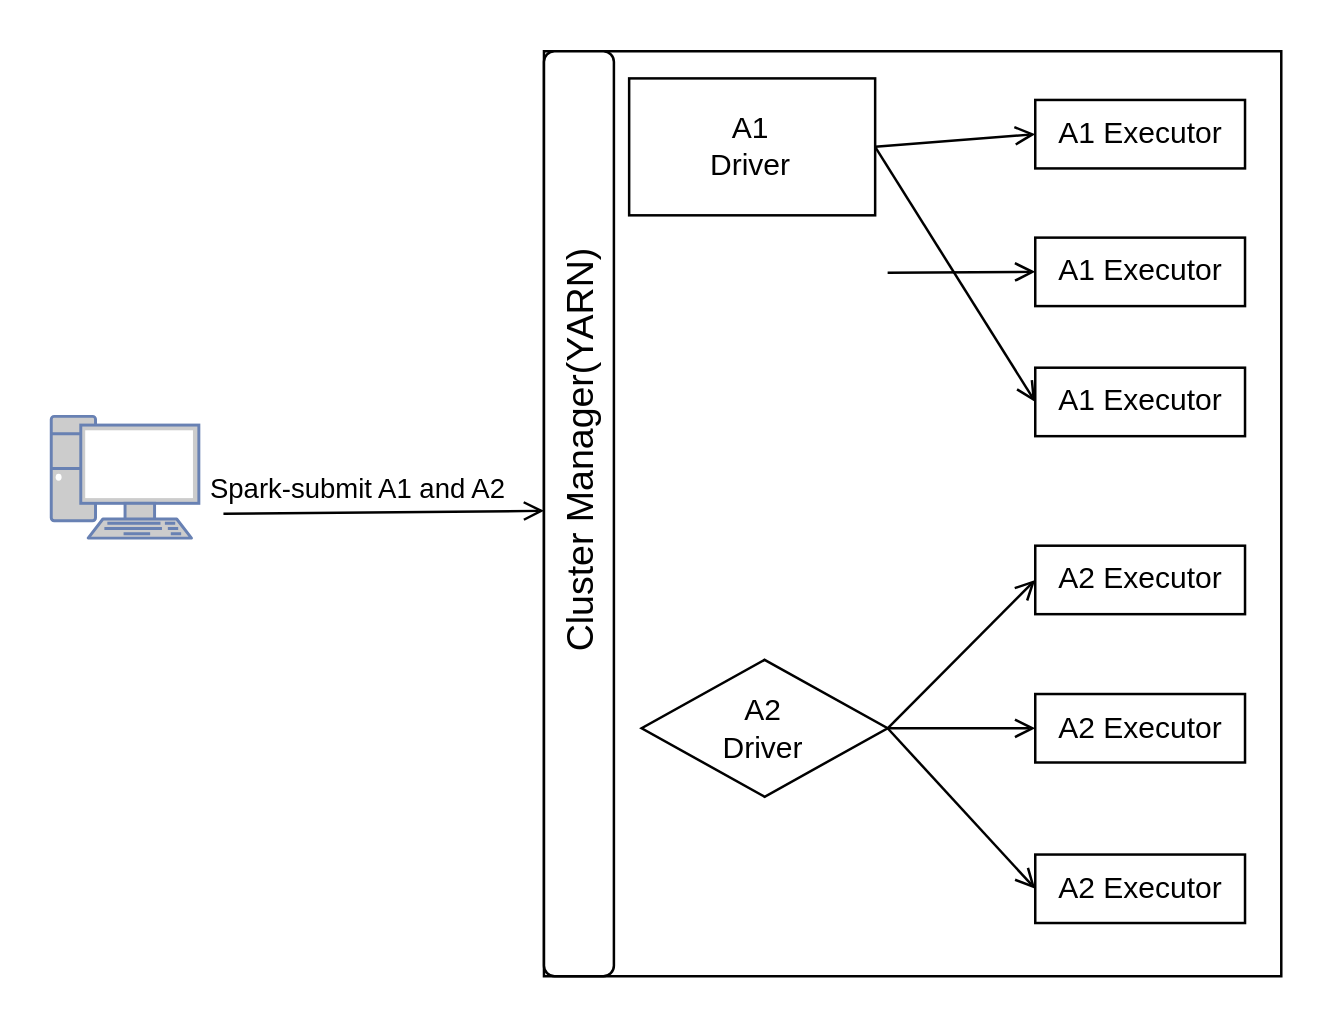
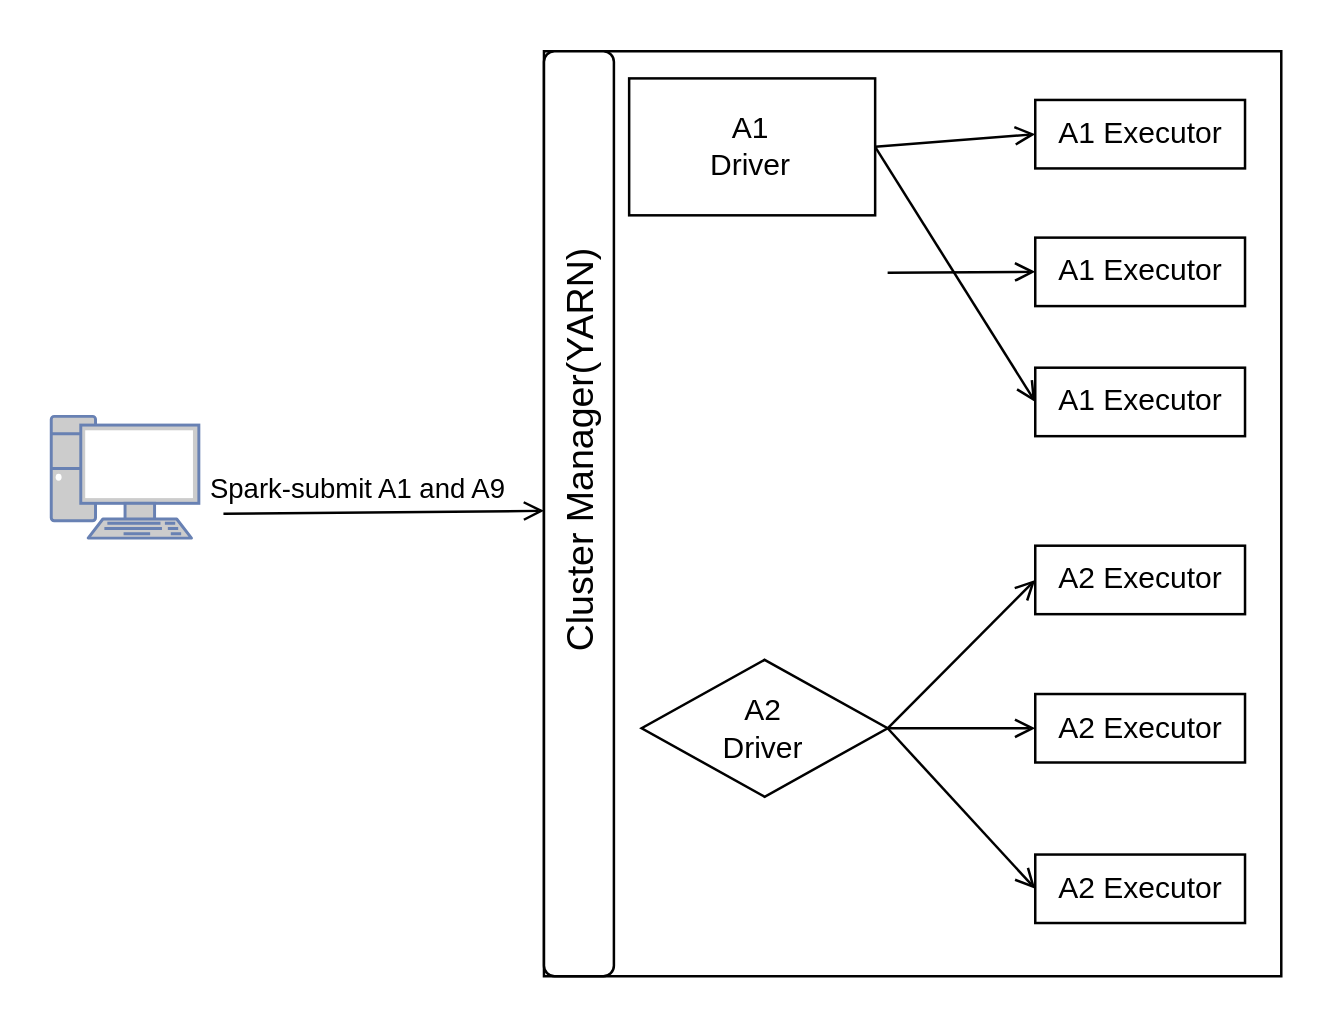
(359, 489) -> (359, 489)
